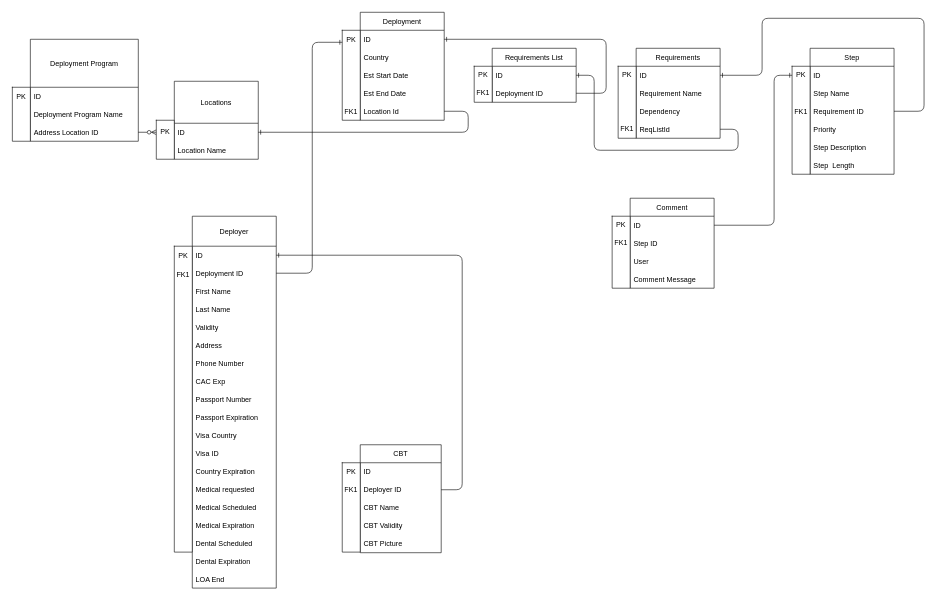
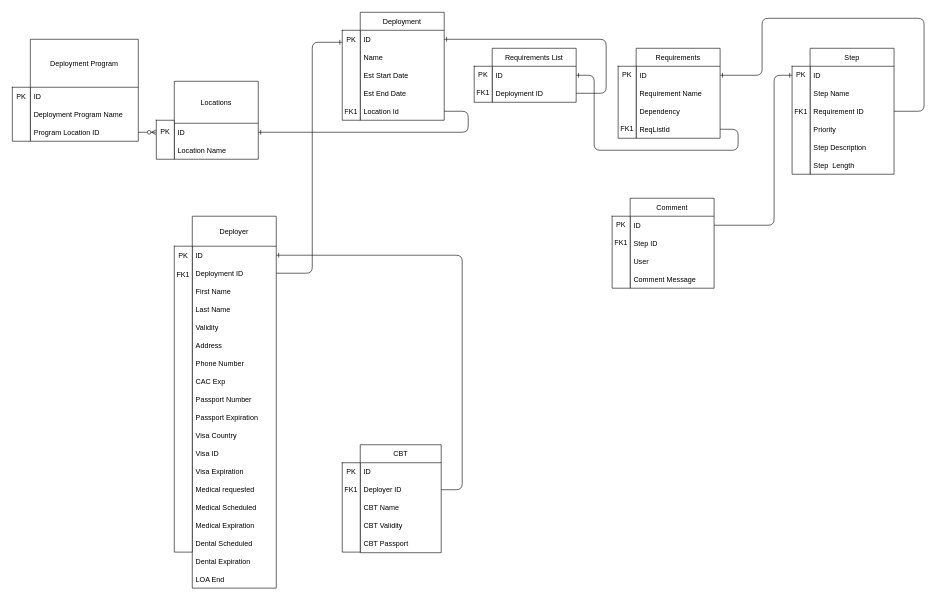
(378, 58) -> (372, 58)
(69, 133) -> (69, 133)
(229, 472) -> (222, 472)
(384, 544) -> (387, 544)
